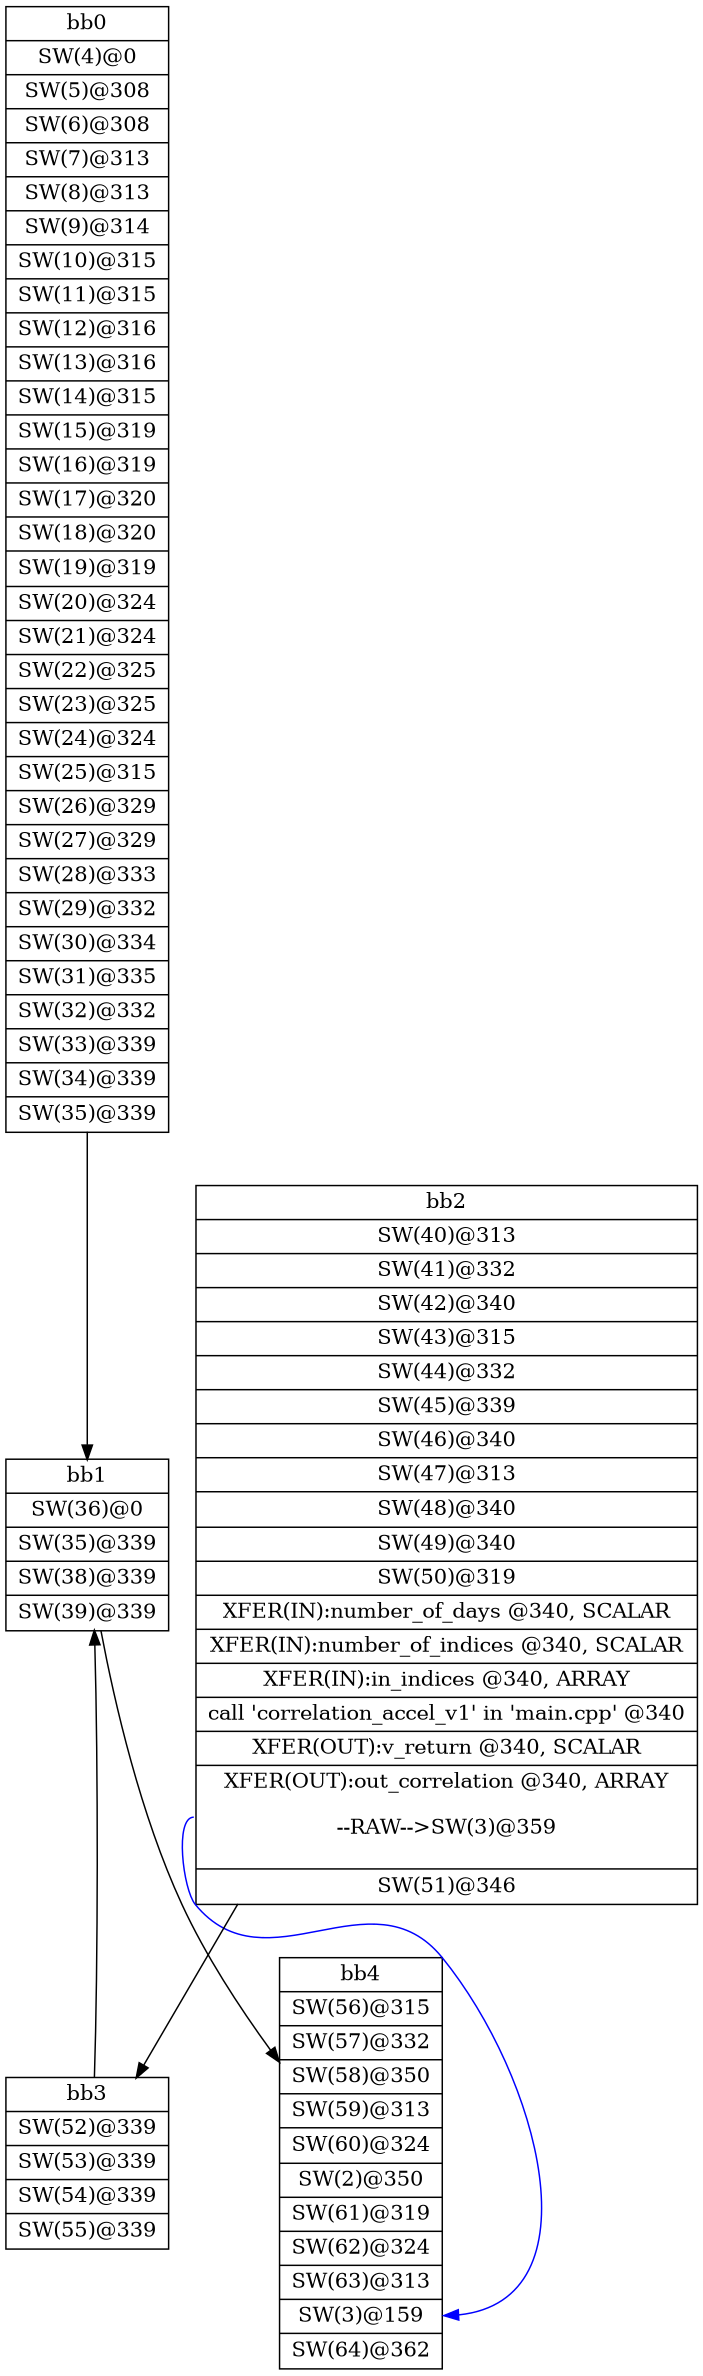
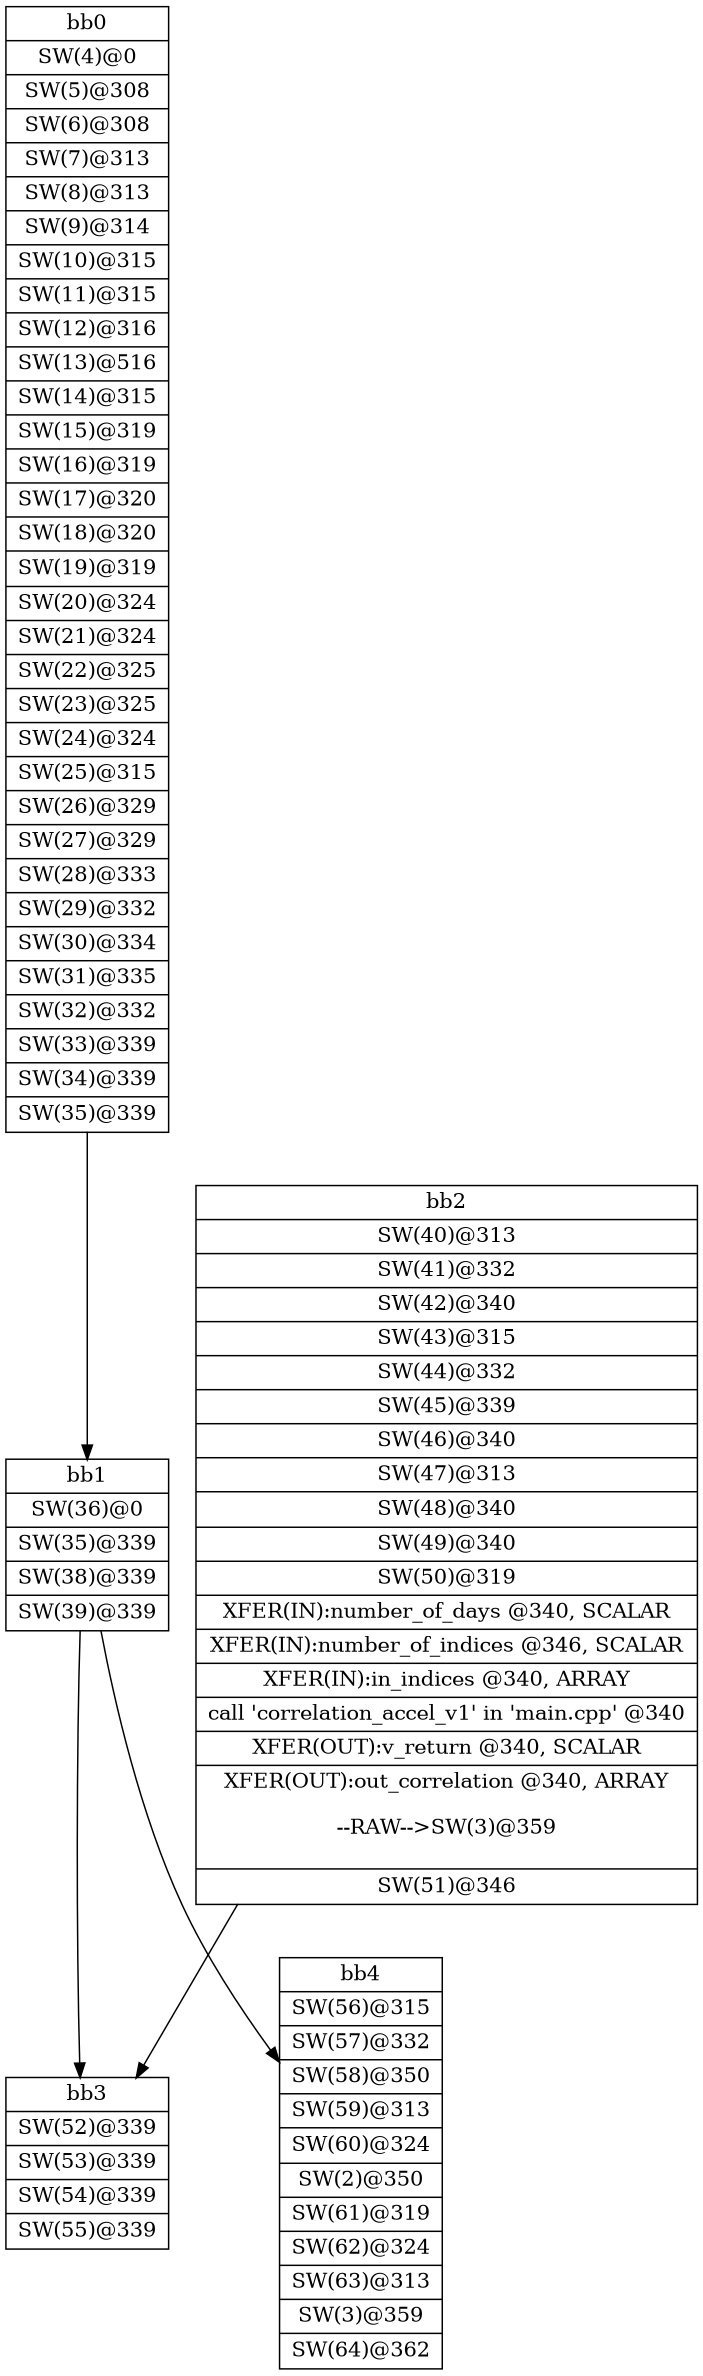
(87, 363) -> (87, 363)
(447, 1646) -> (447, 1646)
(97, 1861) -> (77, 1847)
(460, 1983) -> none
(361, 2316) -> (361, 2316)
